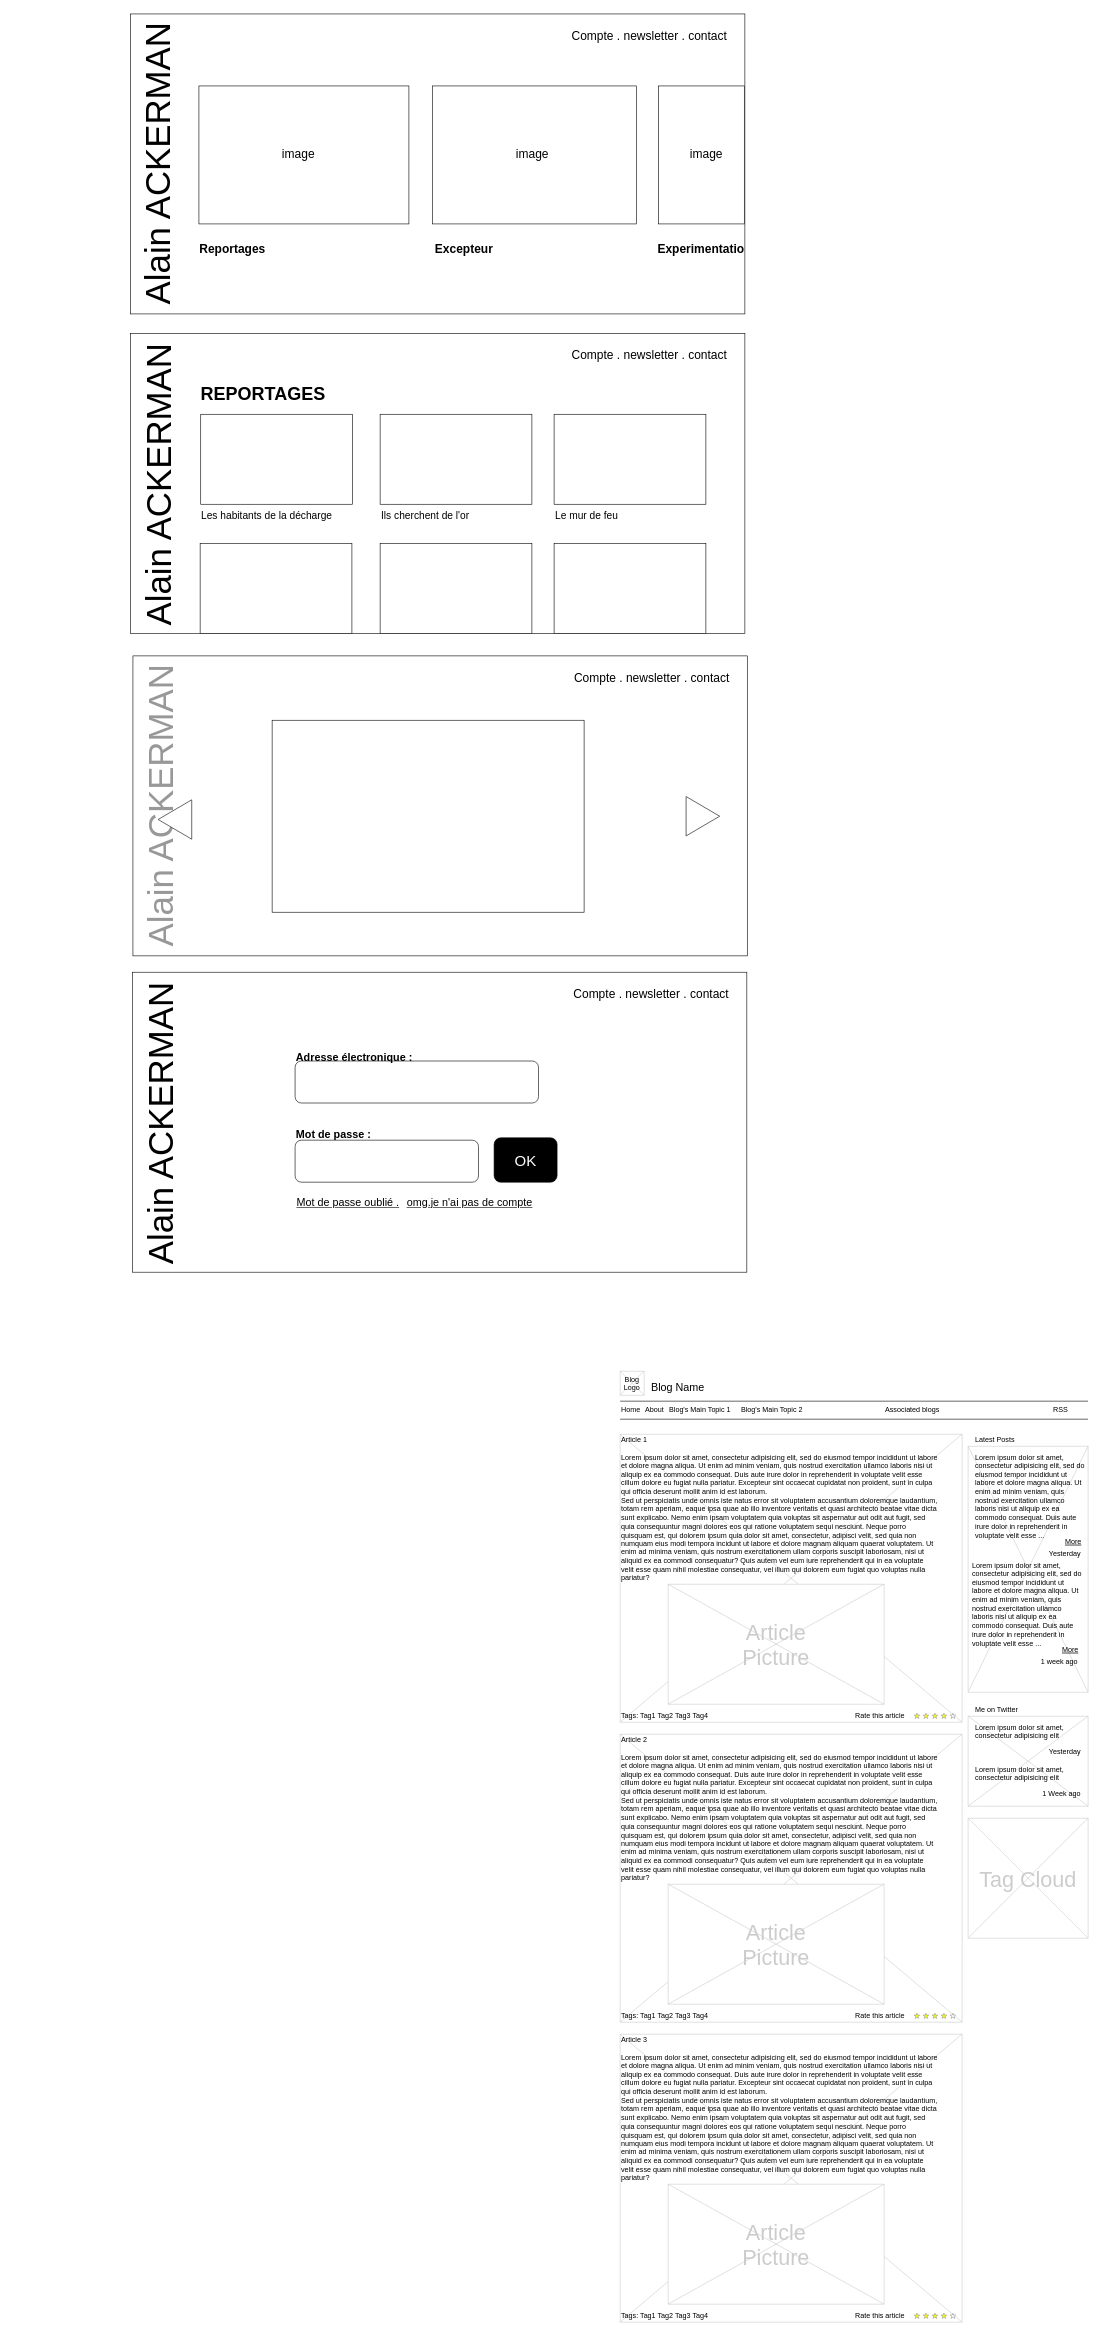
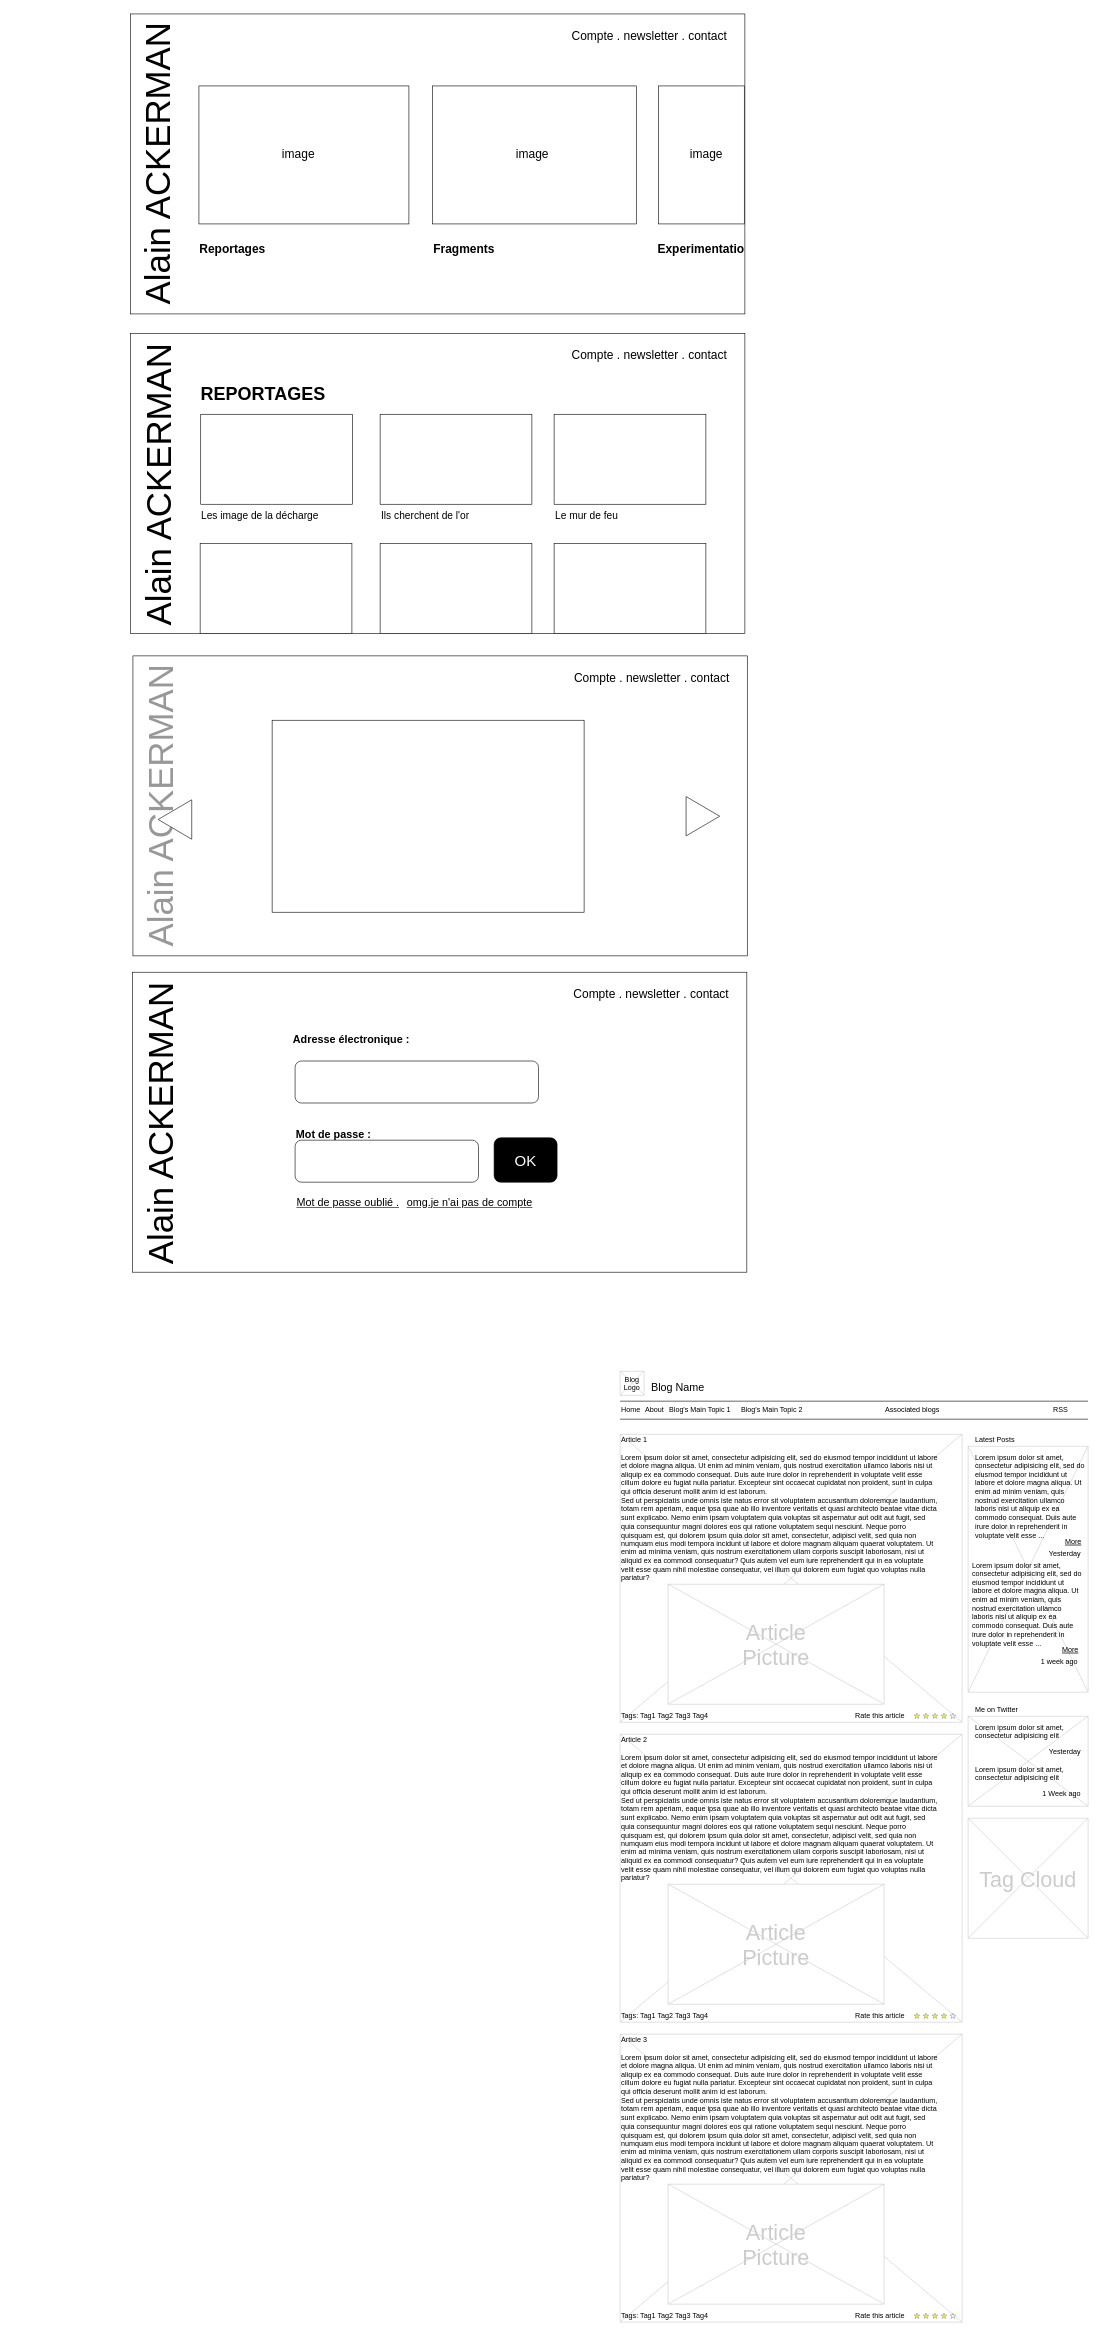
(464, 248) -> (464, 248)
(273, 516) -> (262, 516)
(368, 1049) -> (365, 1031)
